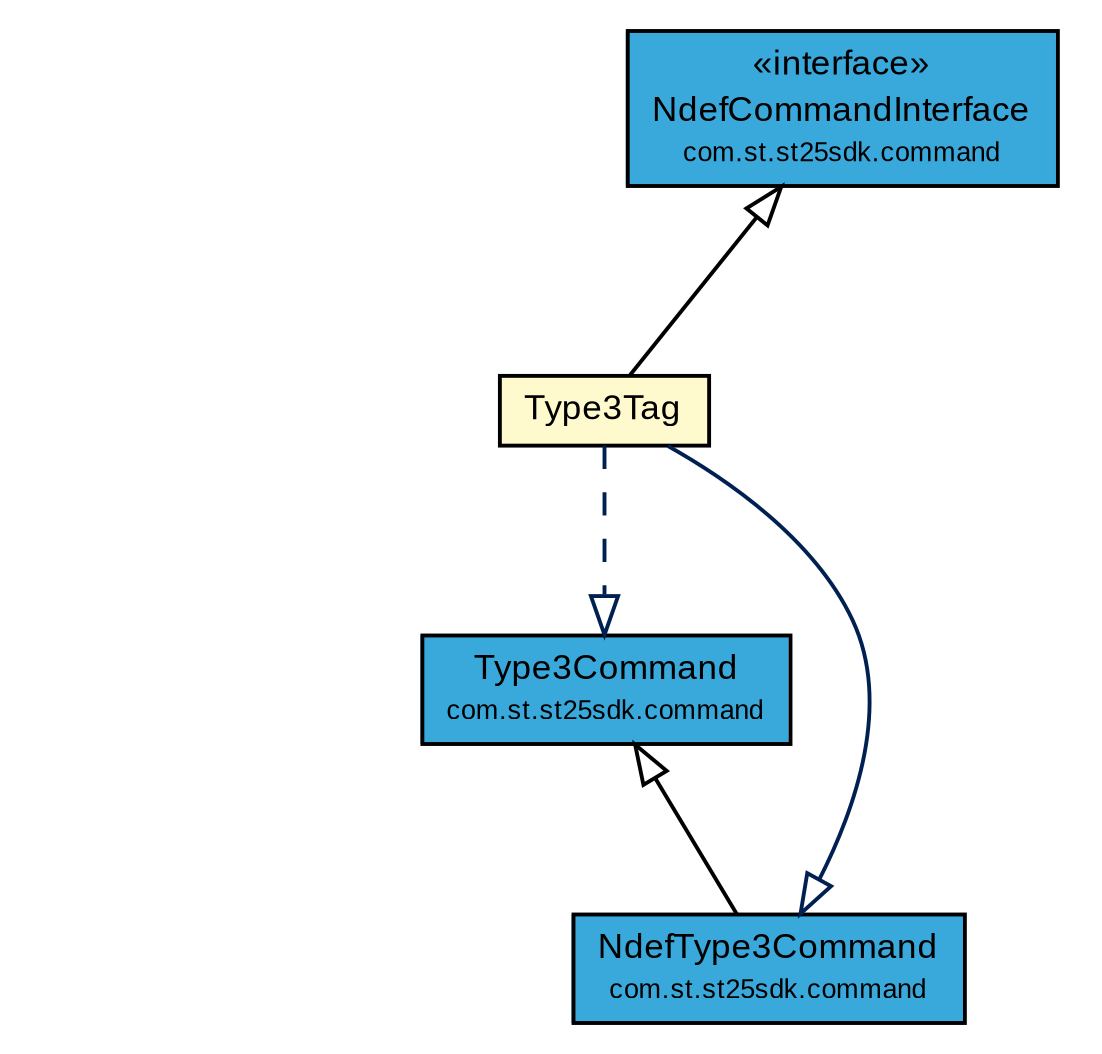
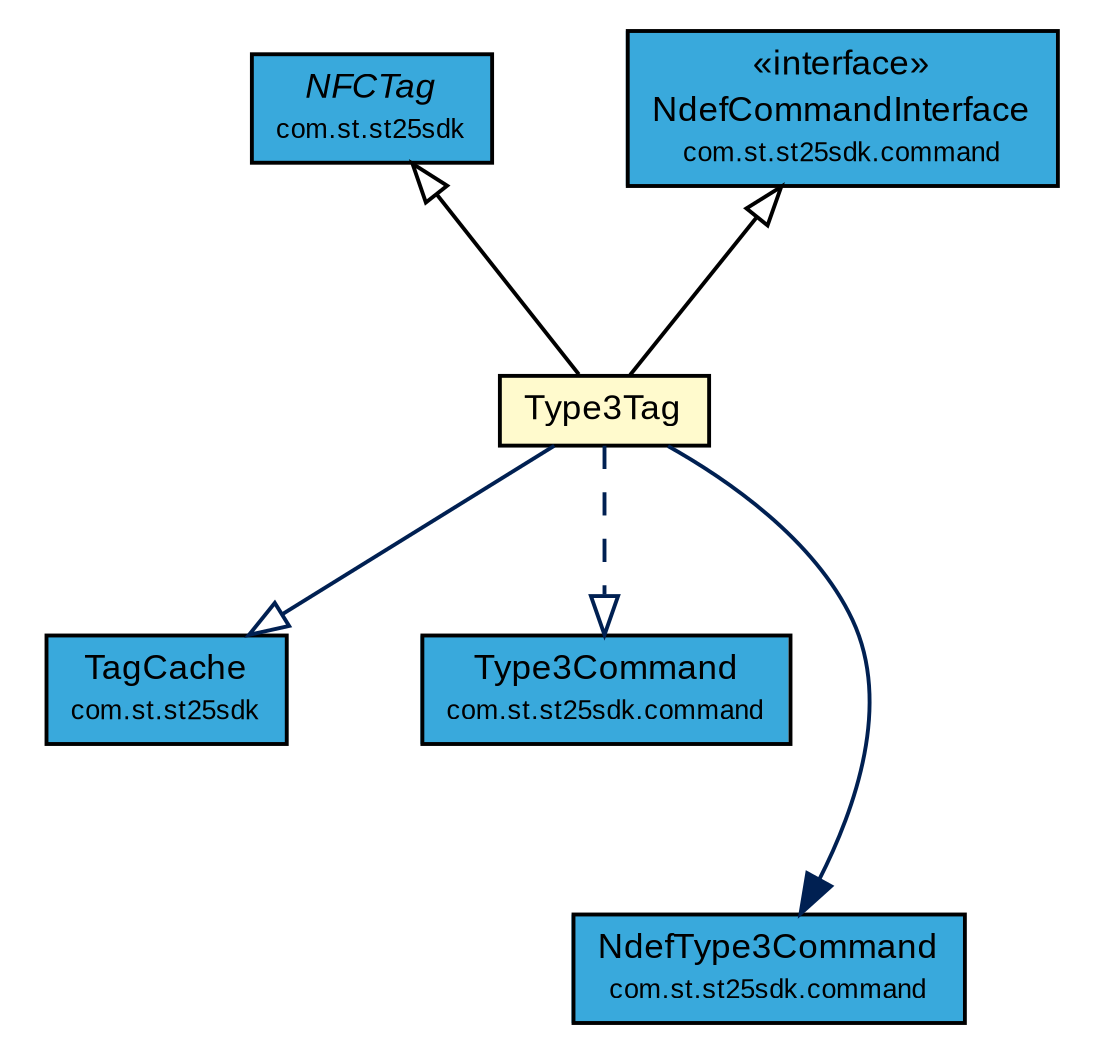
none -> (372, 108)
(855, 626) -> (855, 626)
none -> (167, 690)
(696, 846) -> none
